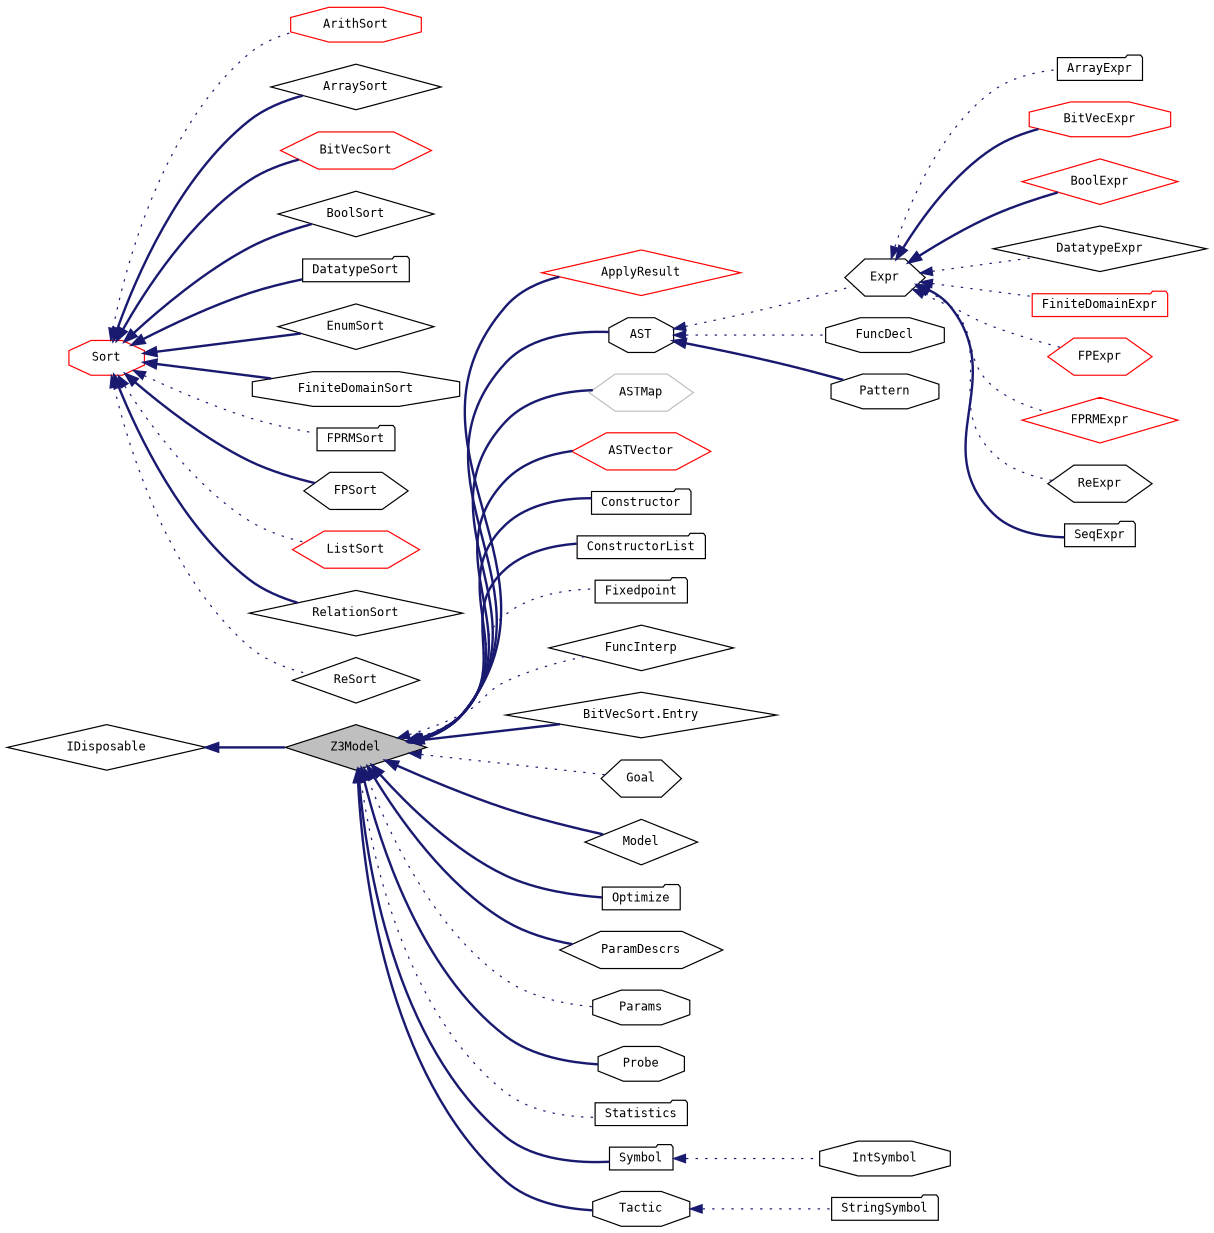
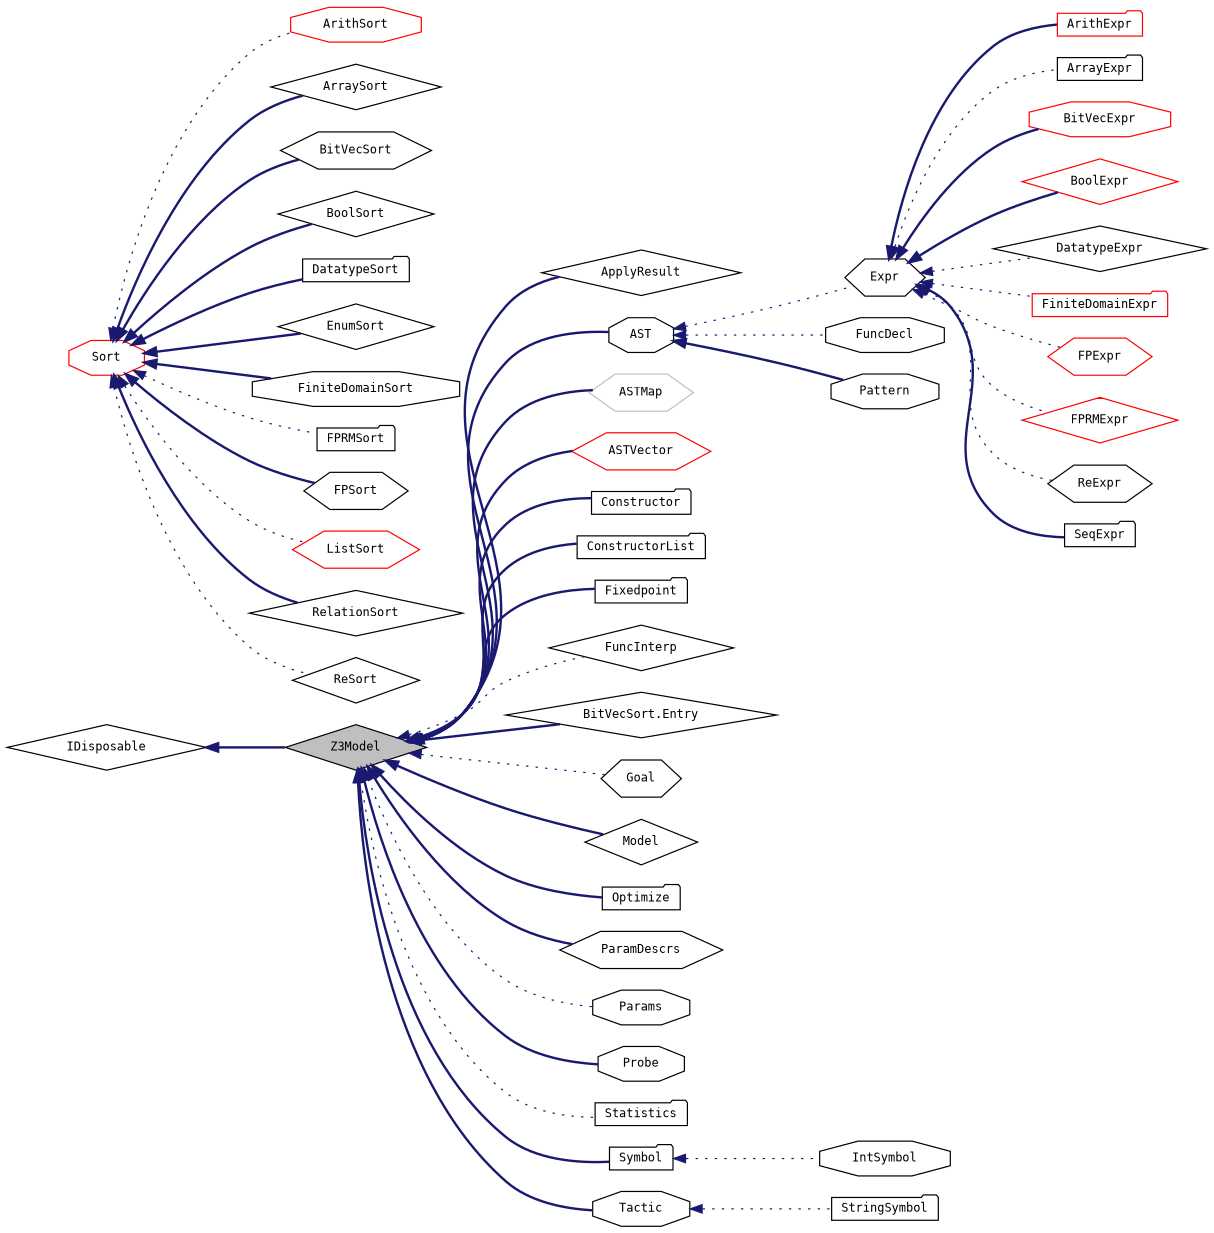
none -> (1100, 25)
(356, 150) -> (356, 150)
(641, 273) -> (641, 273)
(510, 612) -> (510, 612)
